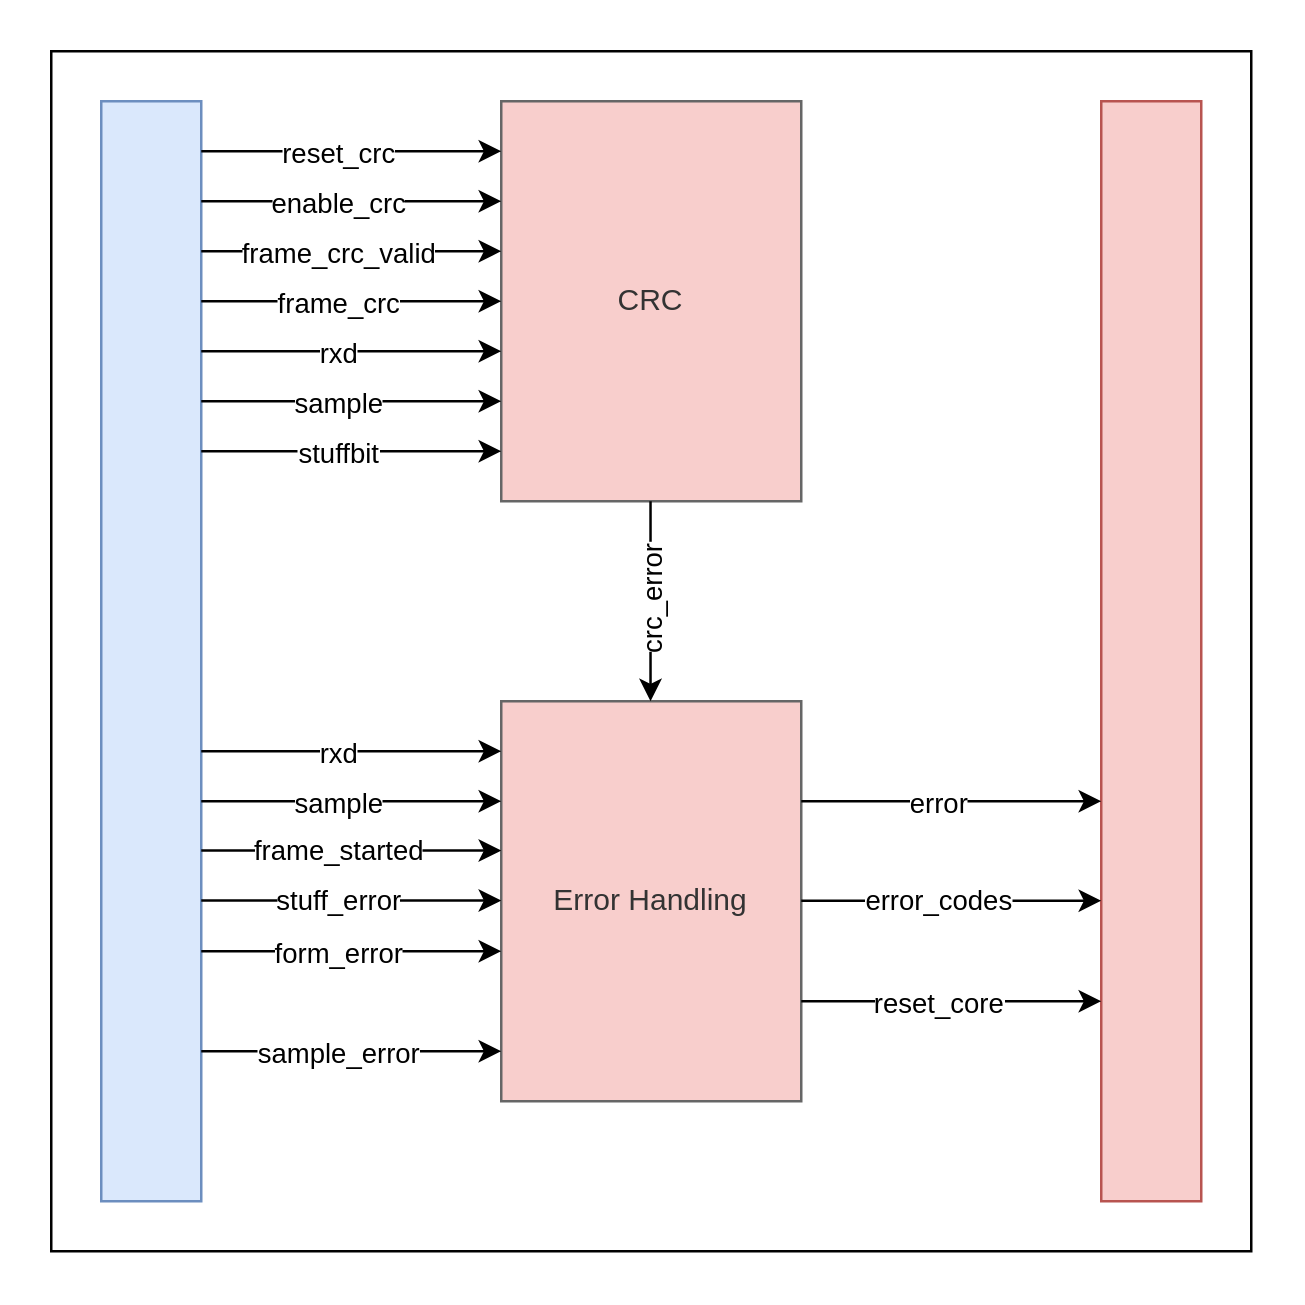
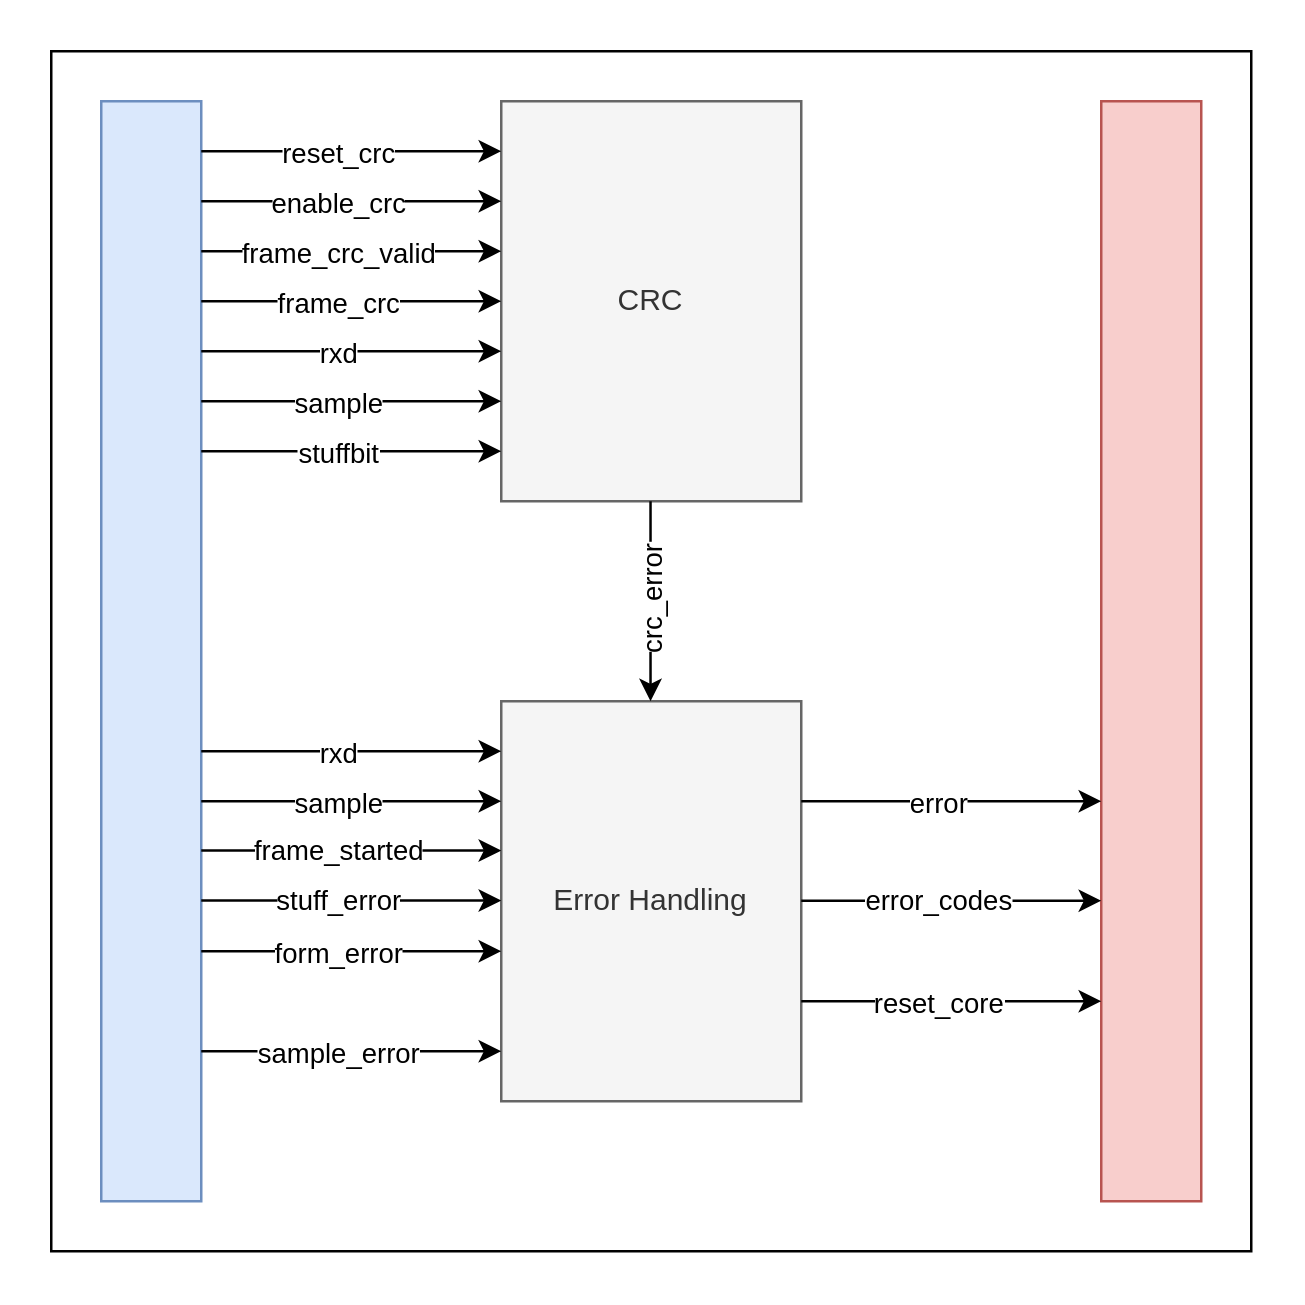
(651, 301) -> (651, 301)
(651, 901) -> (651, 901)
